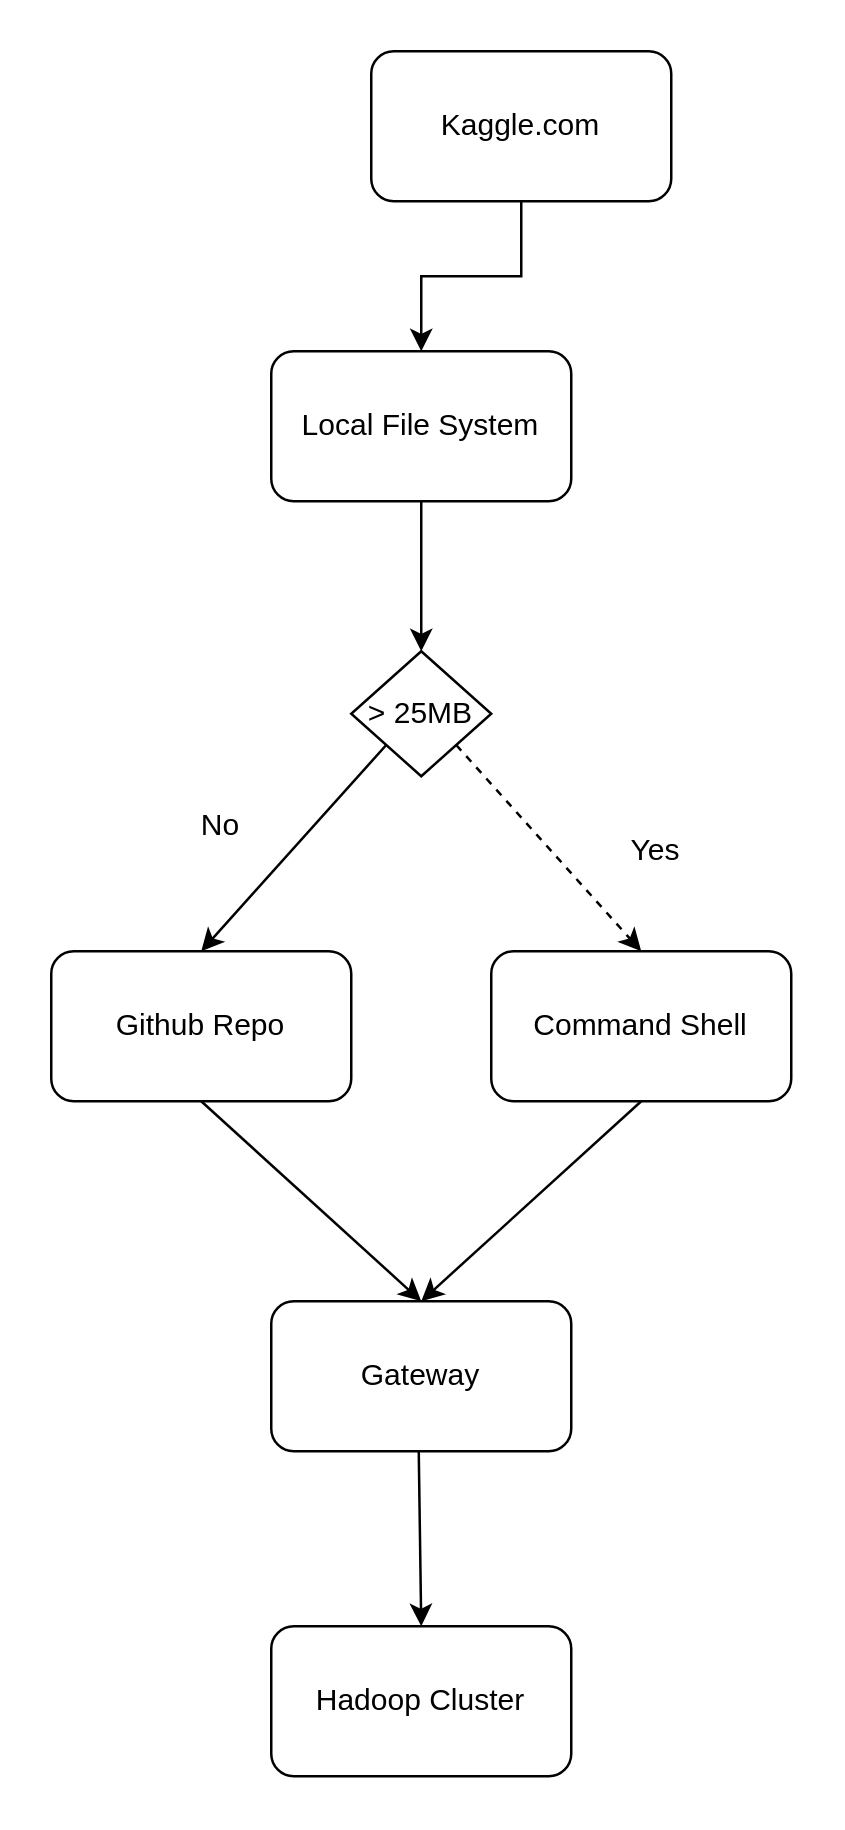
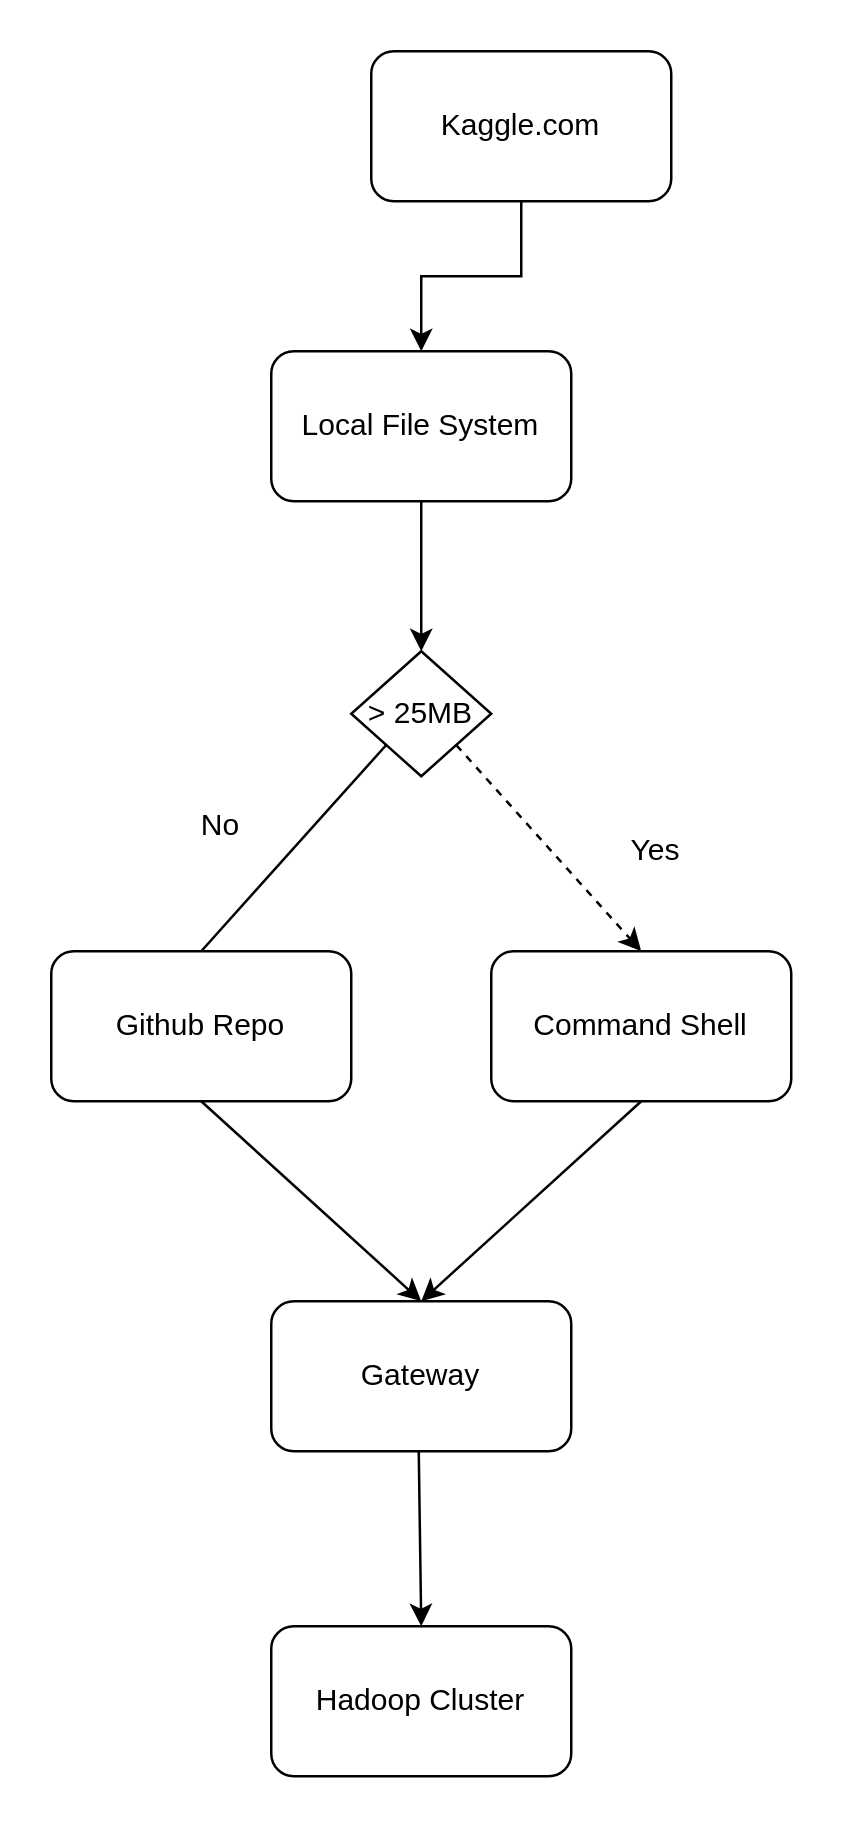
(213, 938) -> (208, 944)
